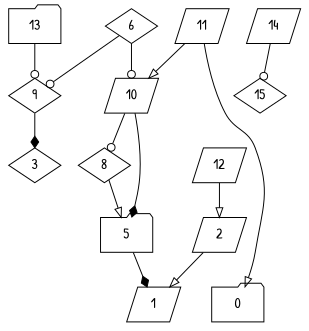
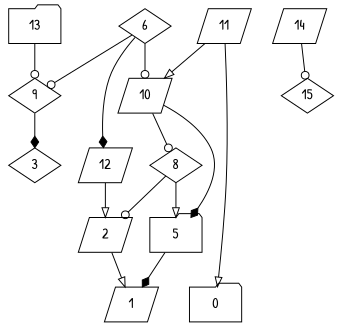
none -> (108, 83)
none -> (147, 194)
